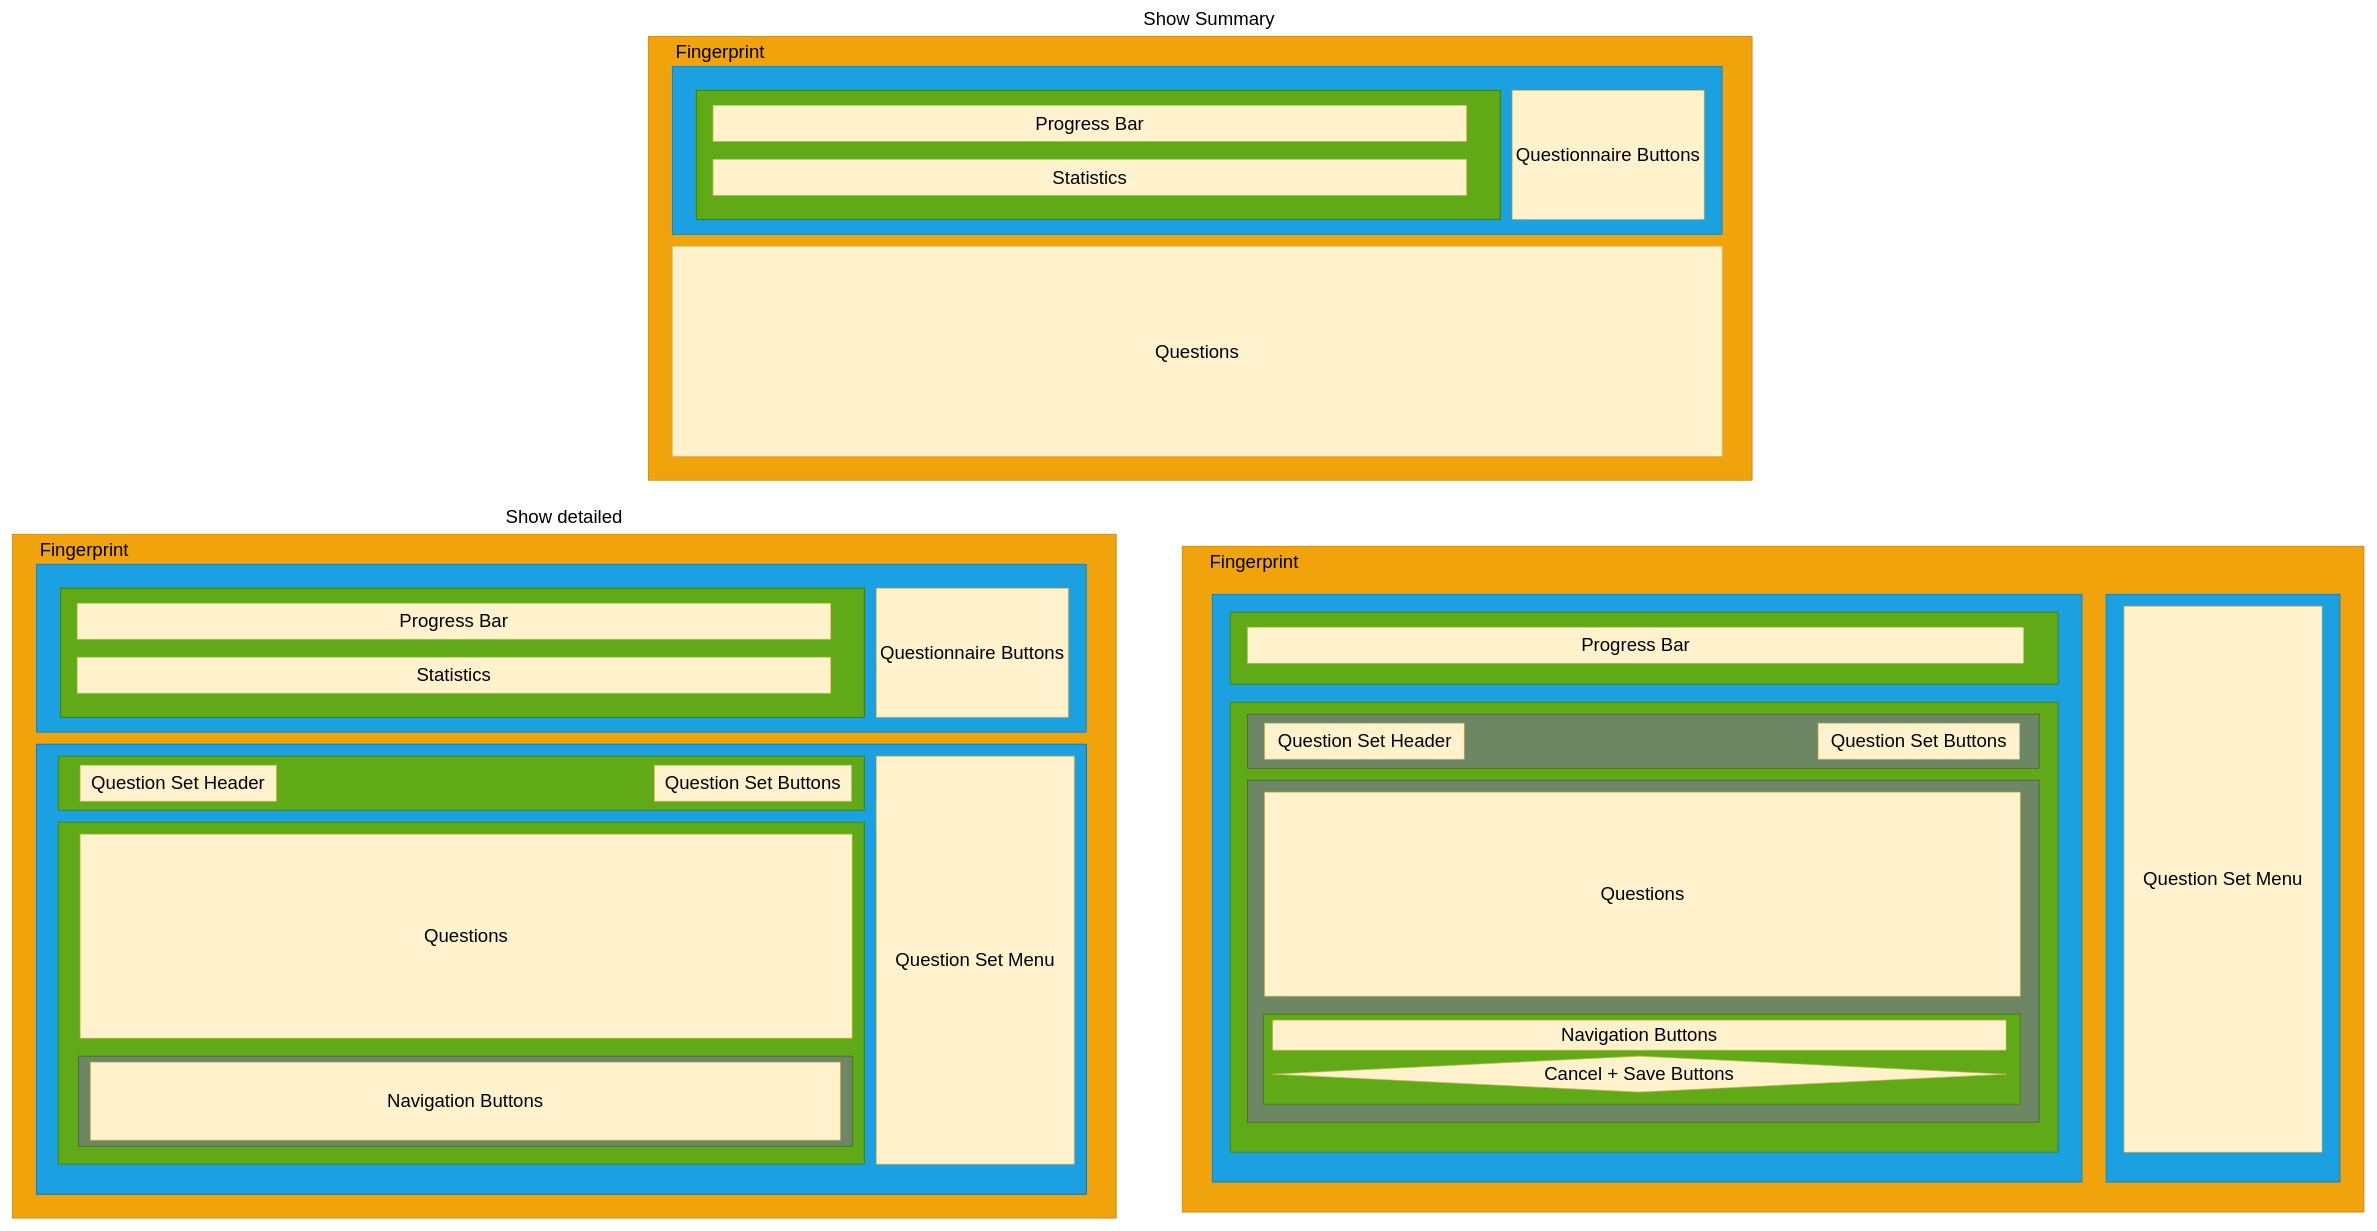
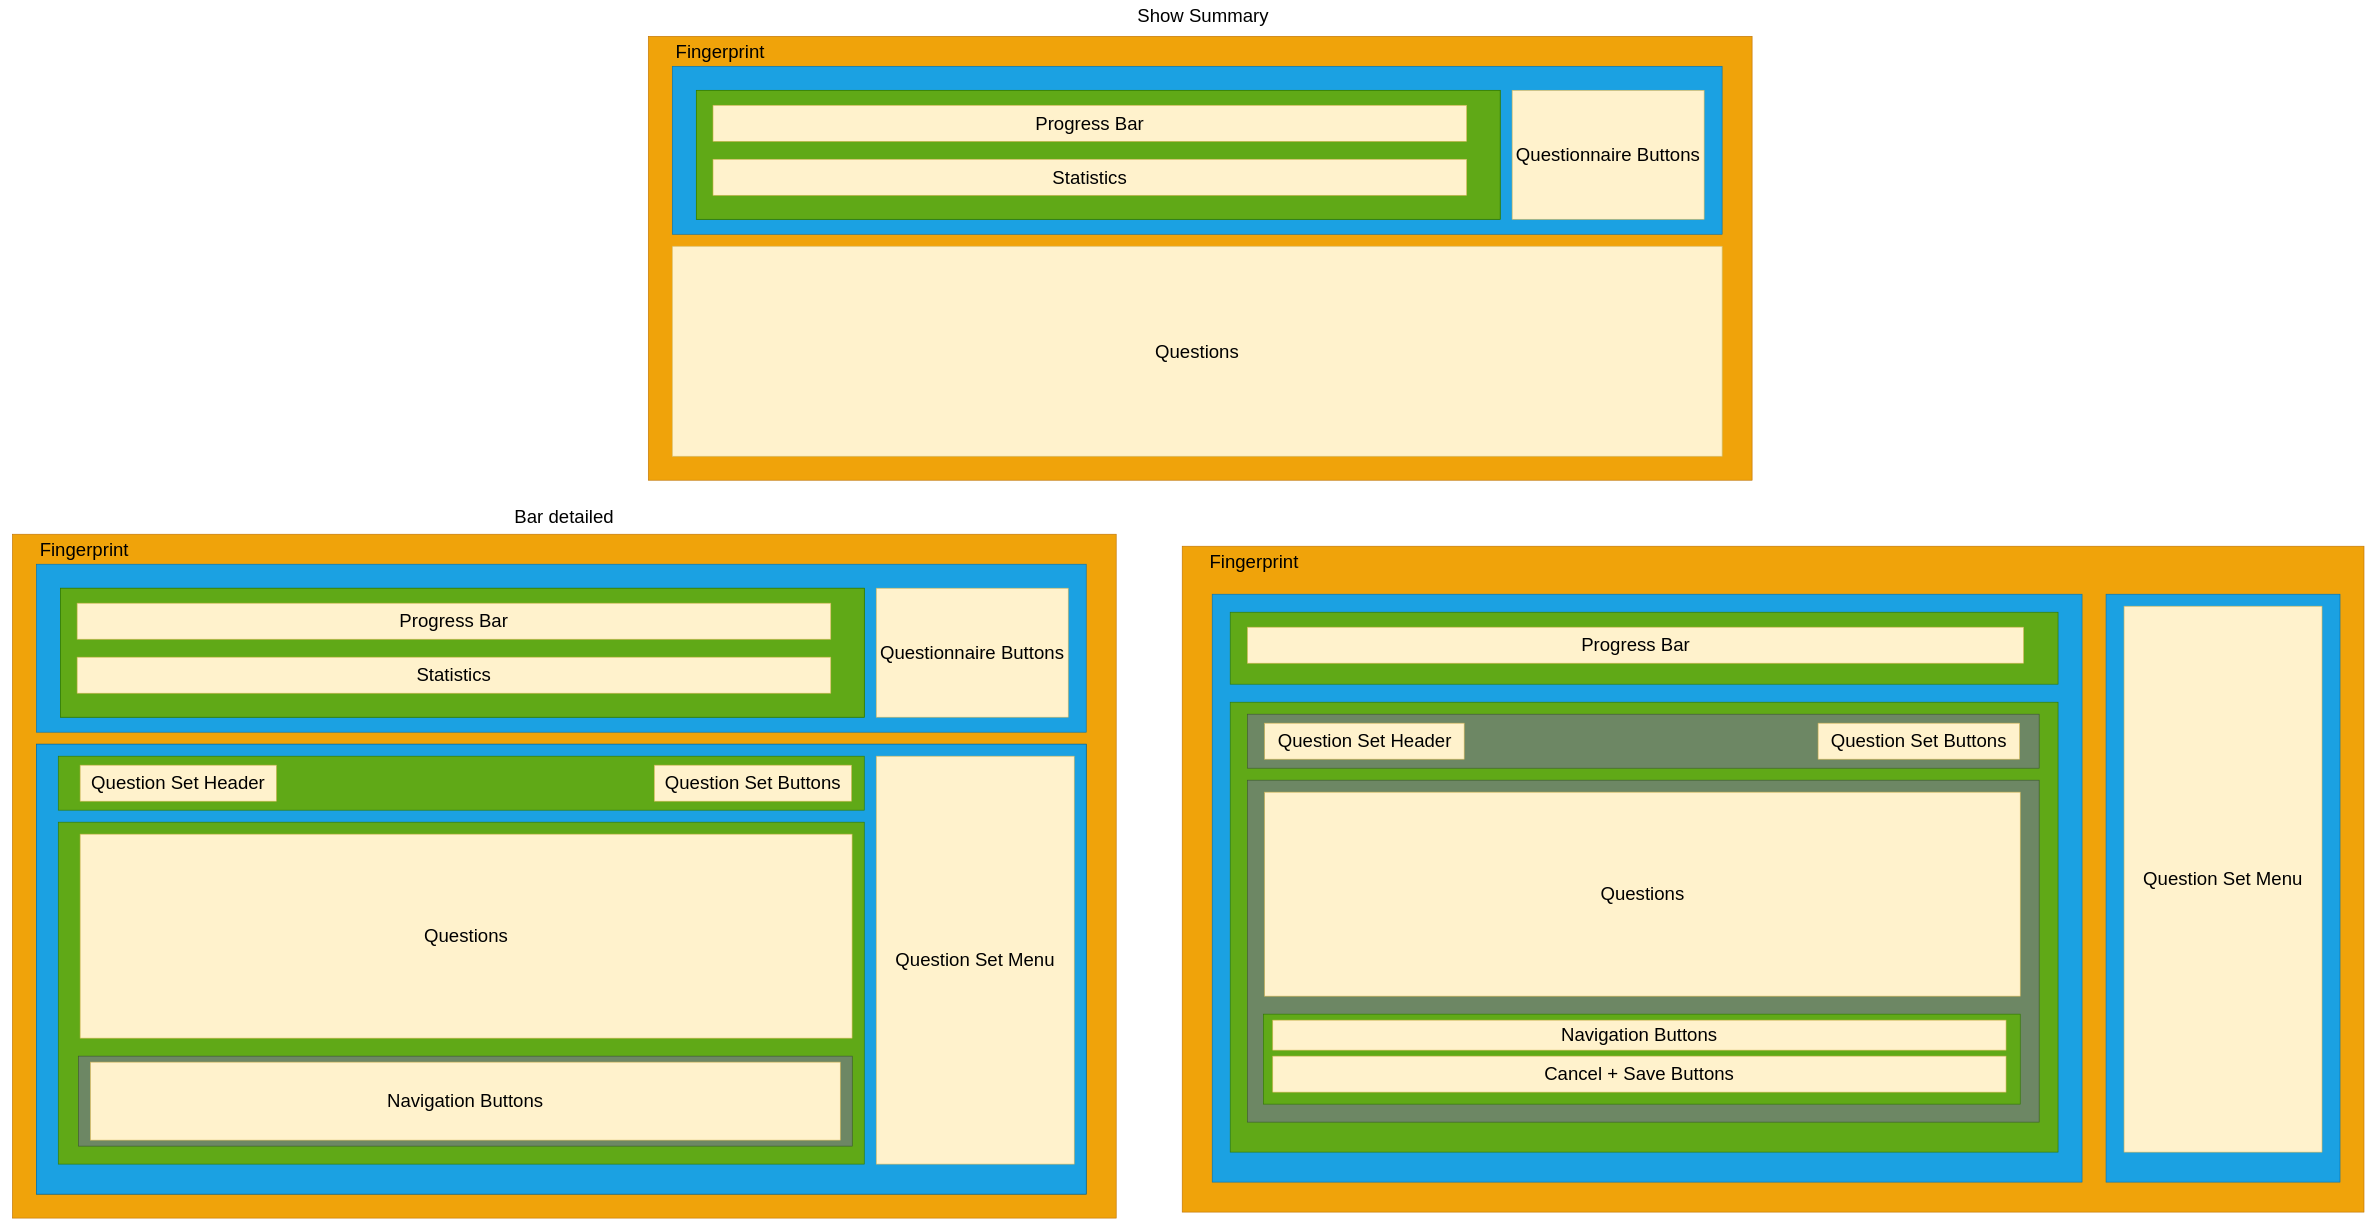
(1209, 18) -> (1203, 15)
(564, 516) -> (564, 516)
(1640, 1074) -> (1640, 1074)
